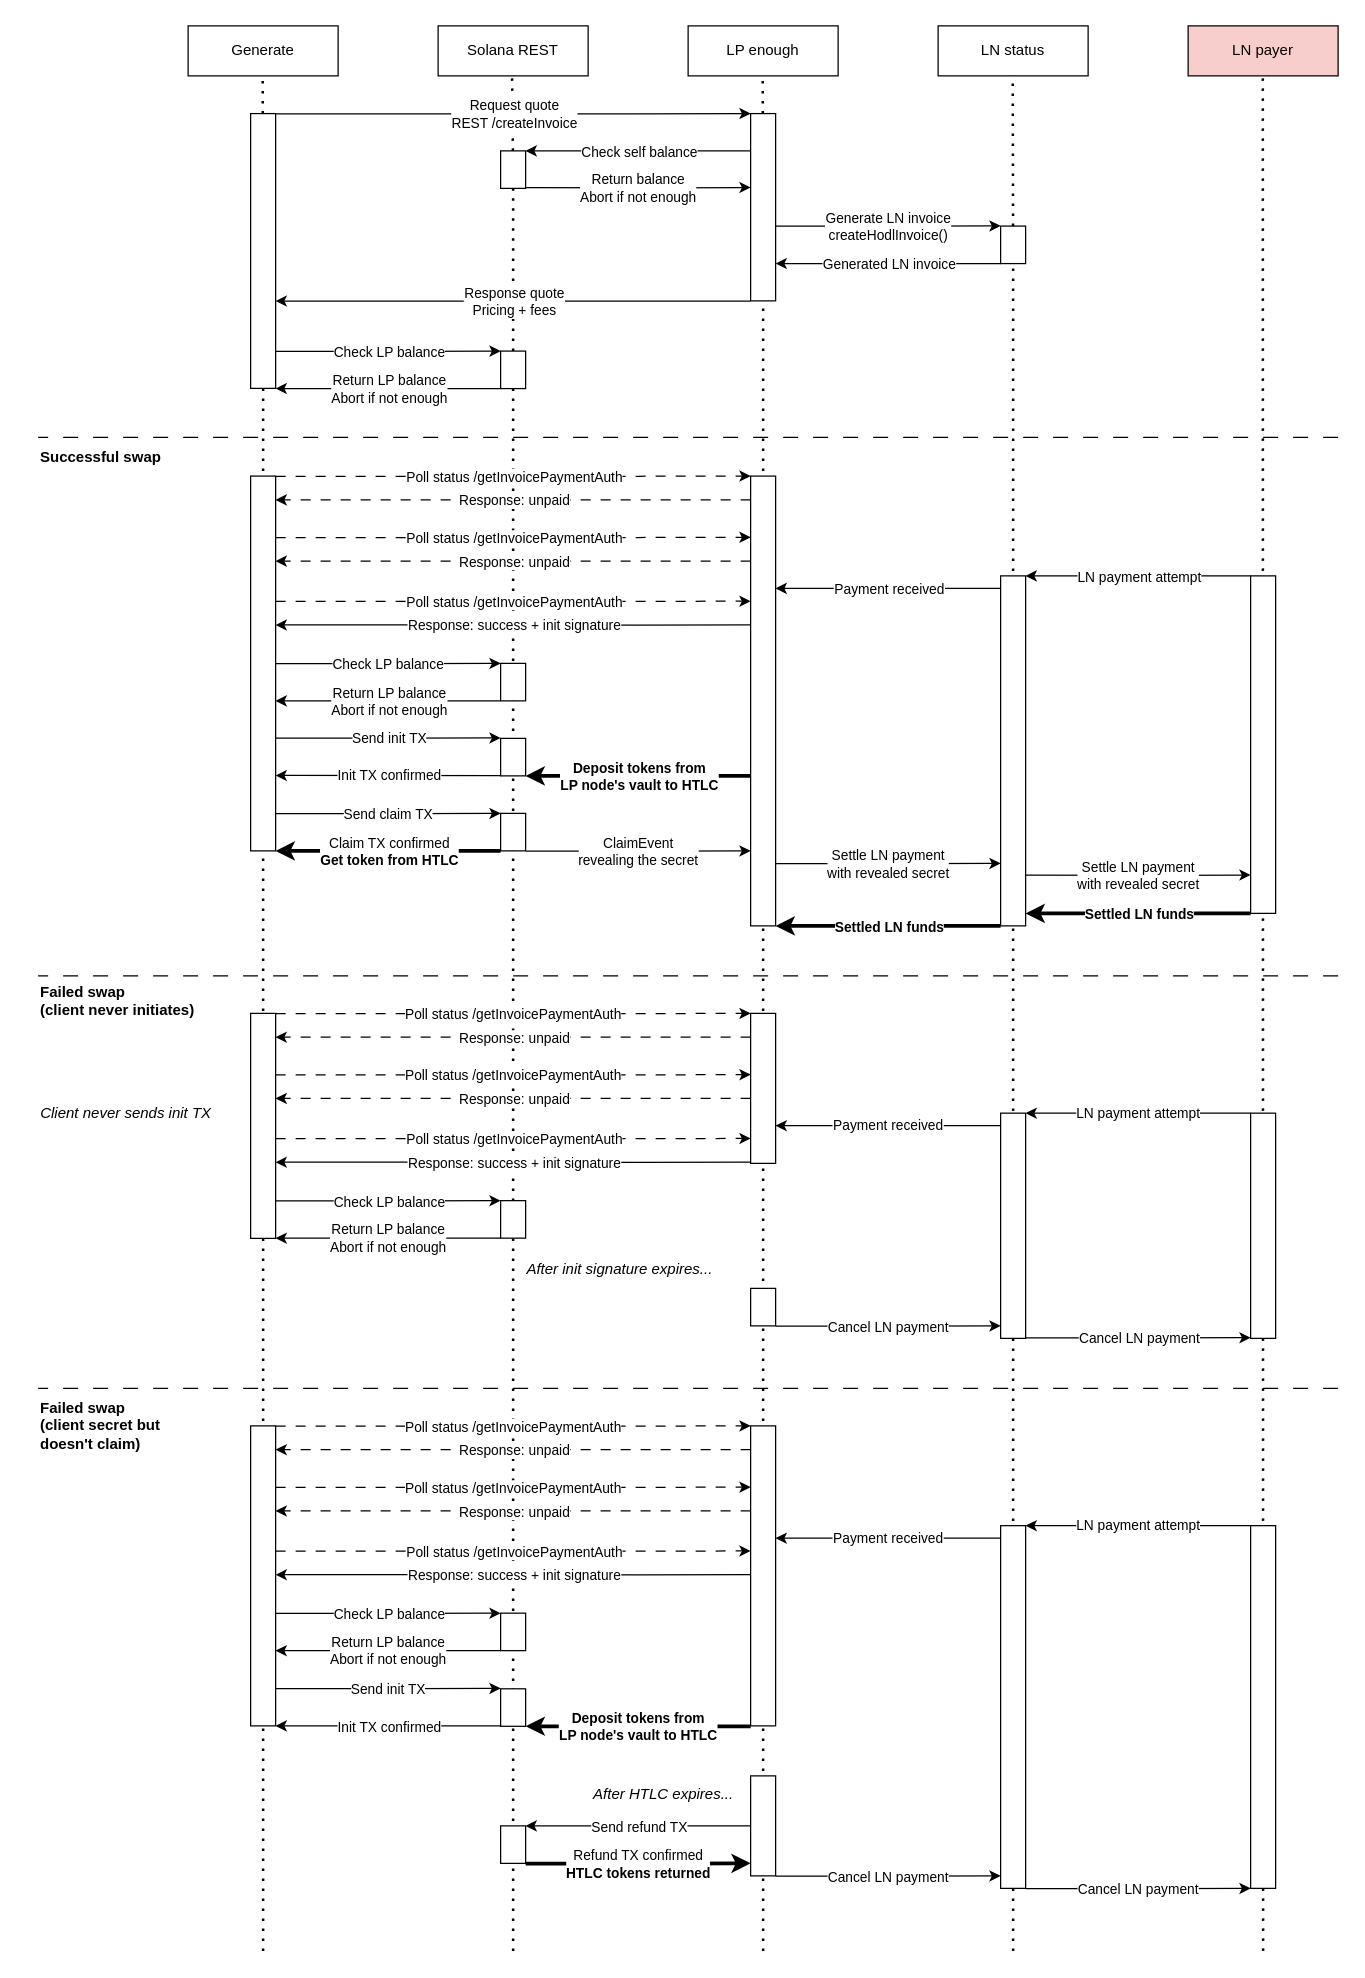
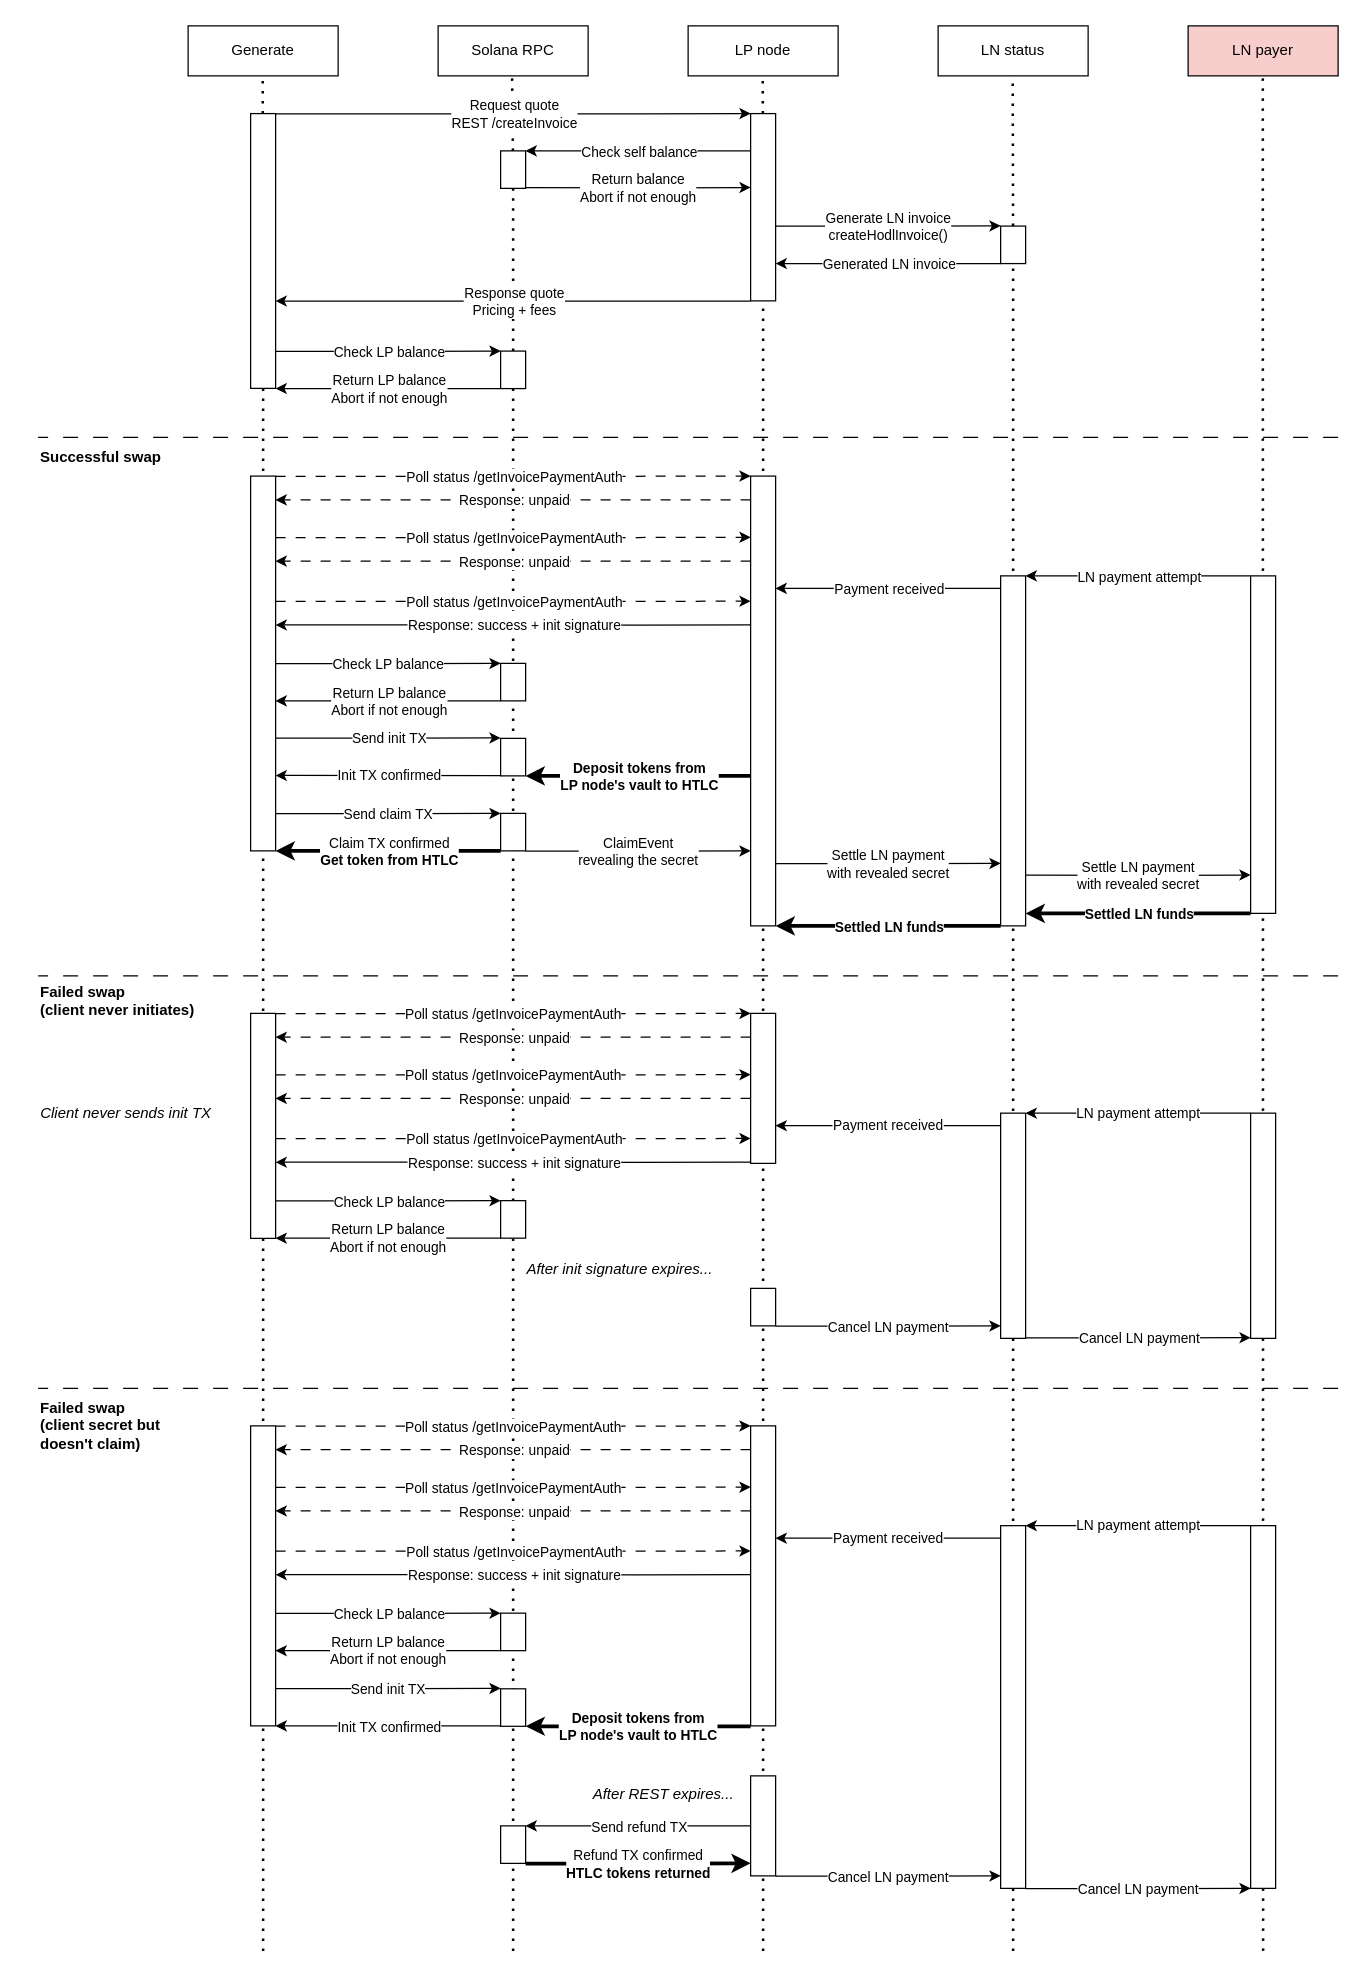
(513, 51) -> (513, 51)
(763, 51) -> (763, 51)
(664, 1794) -> (664, 1794)
